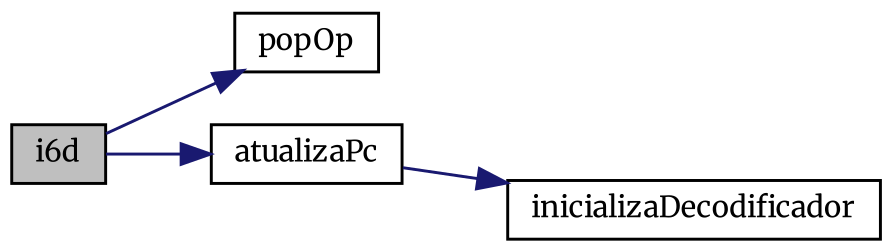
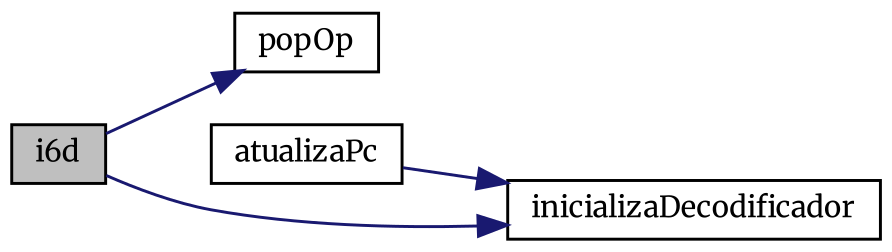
(143, 154) -> (289, 220)
